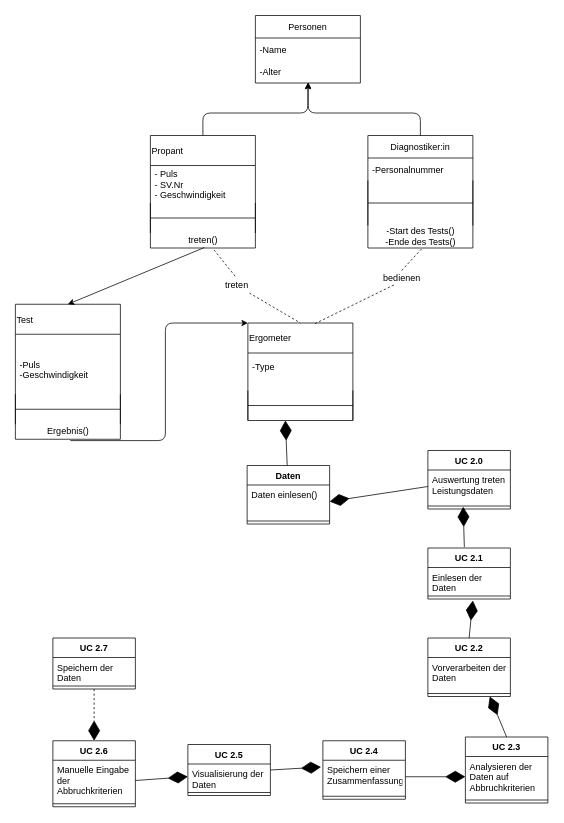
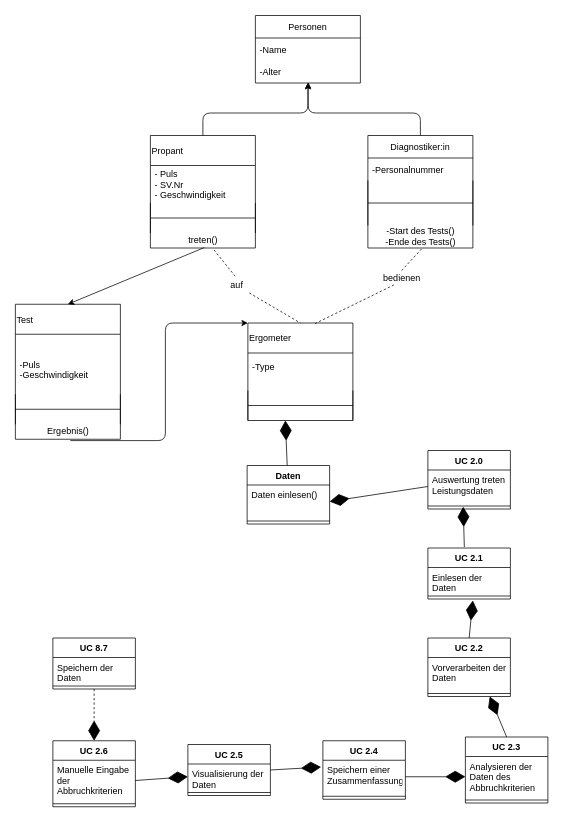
(237, 285) -> (237, 285)
(94, 648) -> (94, 648)
(504, 767) -> (504, 767)
